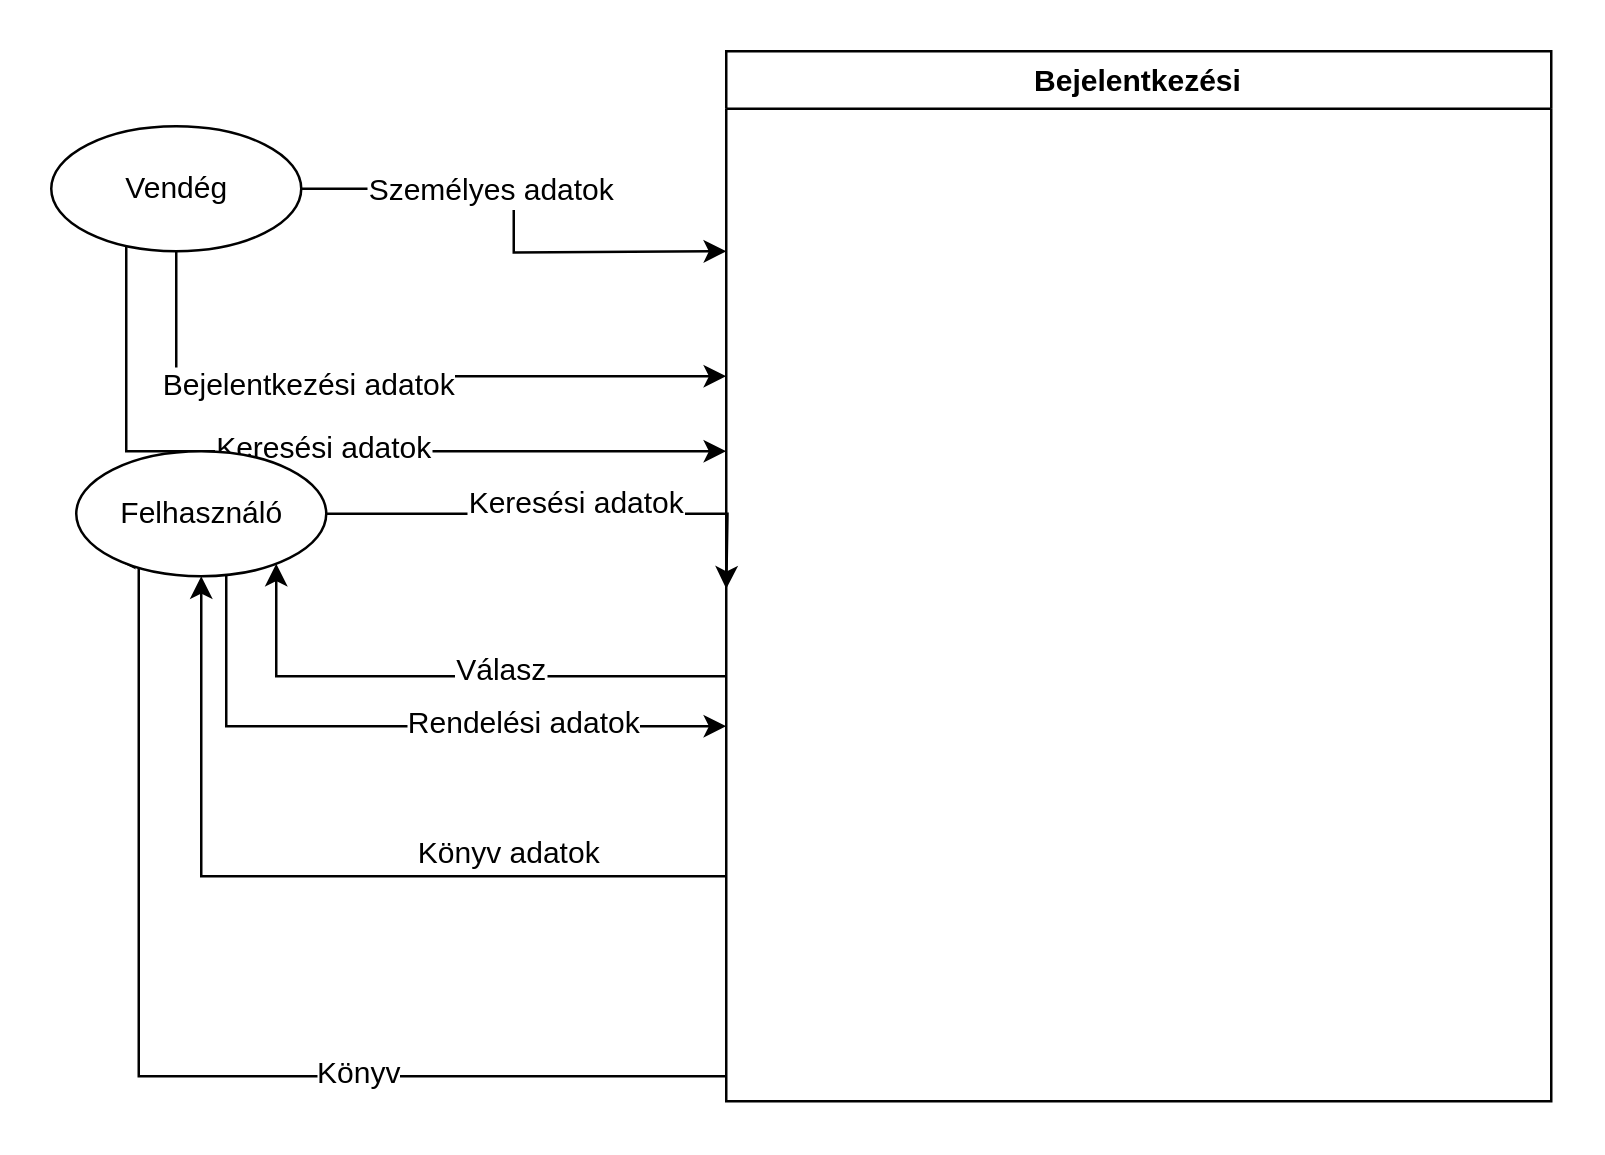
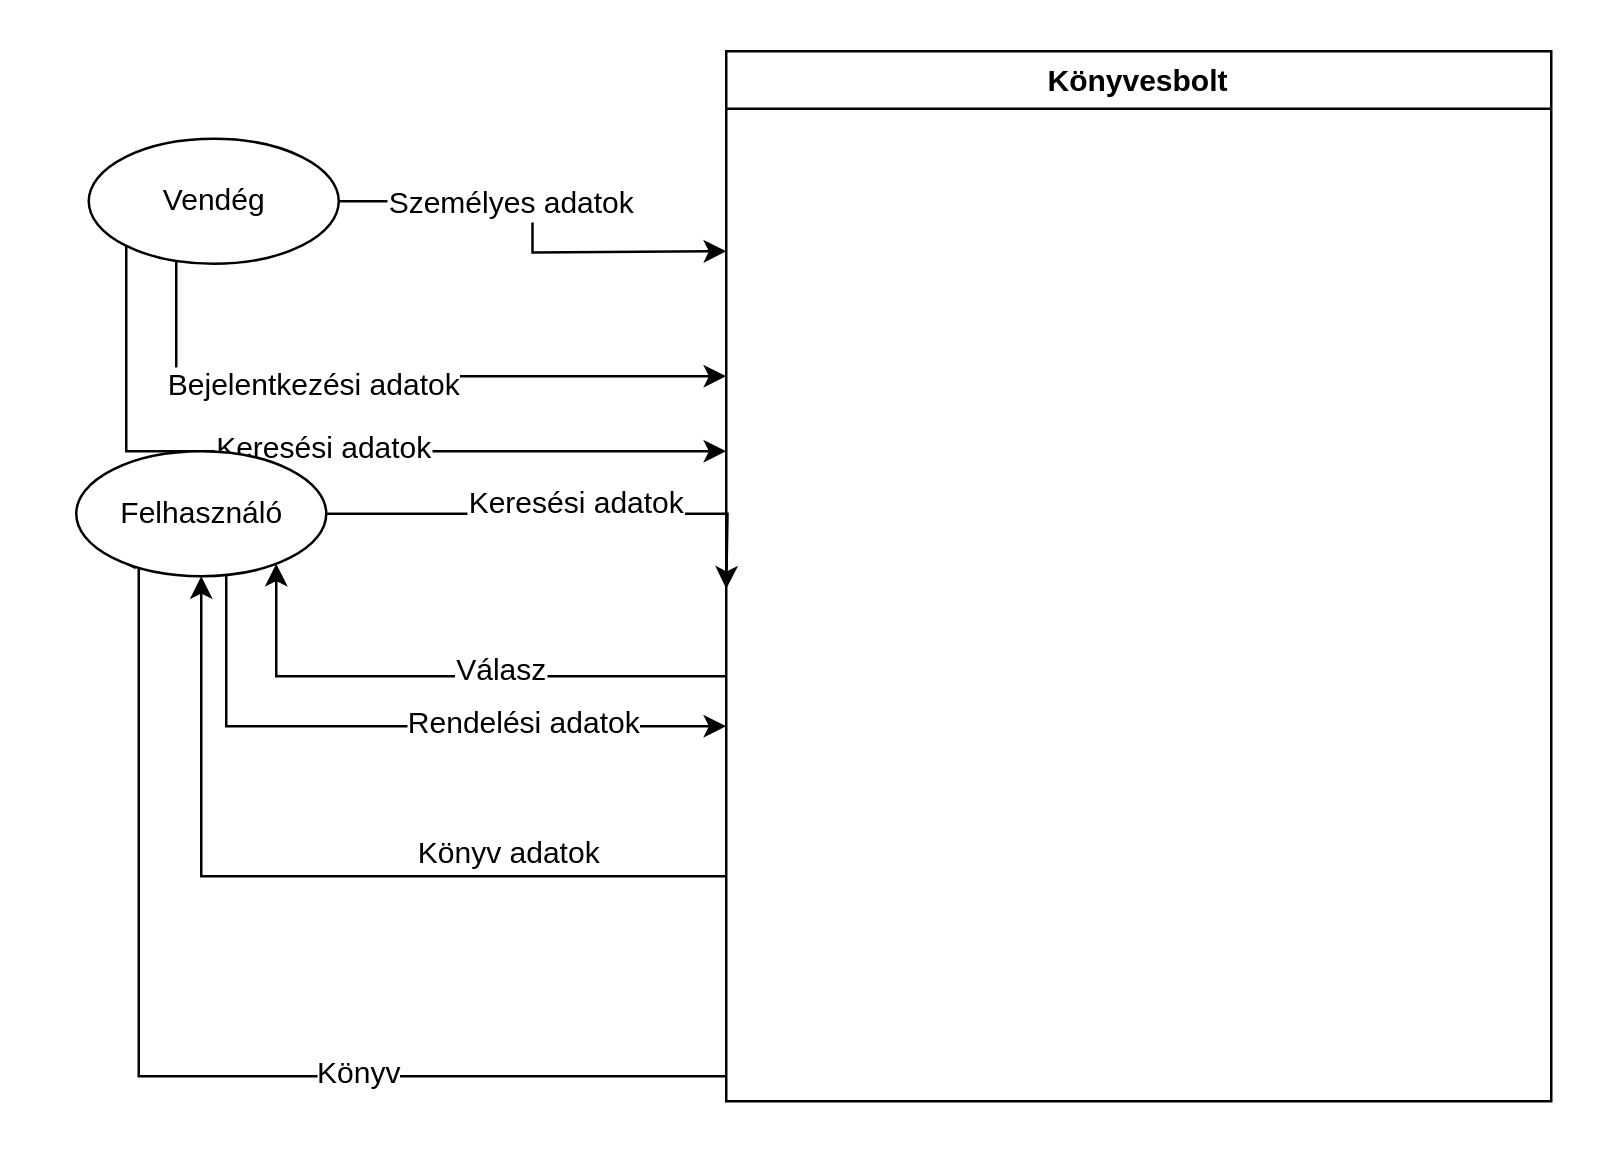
(1138, 81) -> (1138, 81)
(176, 189) -> (214, 201)
